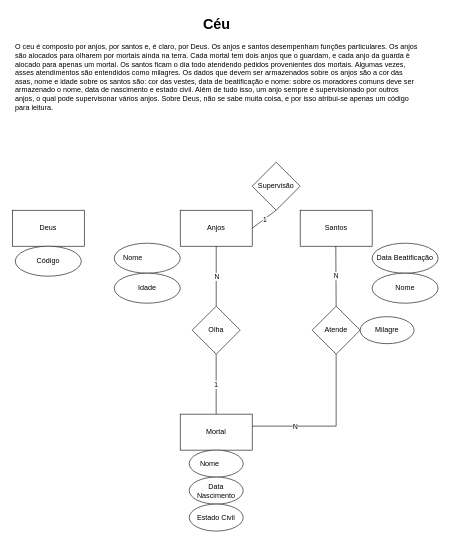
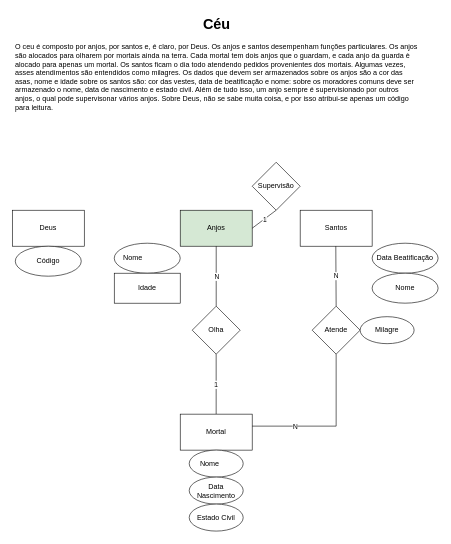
(216, 228) -> (216, 228)
(147, 288) -> (147, 288)
